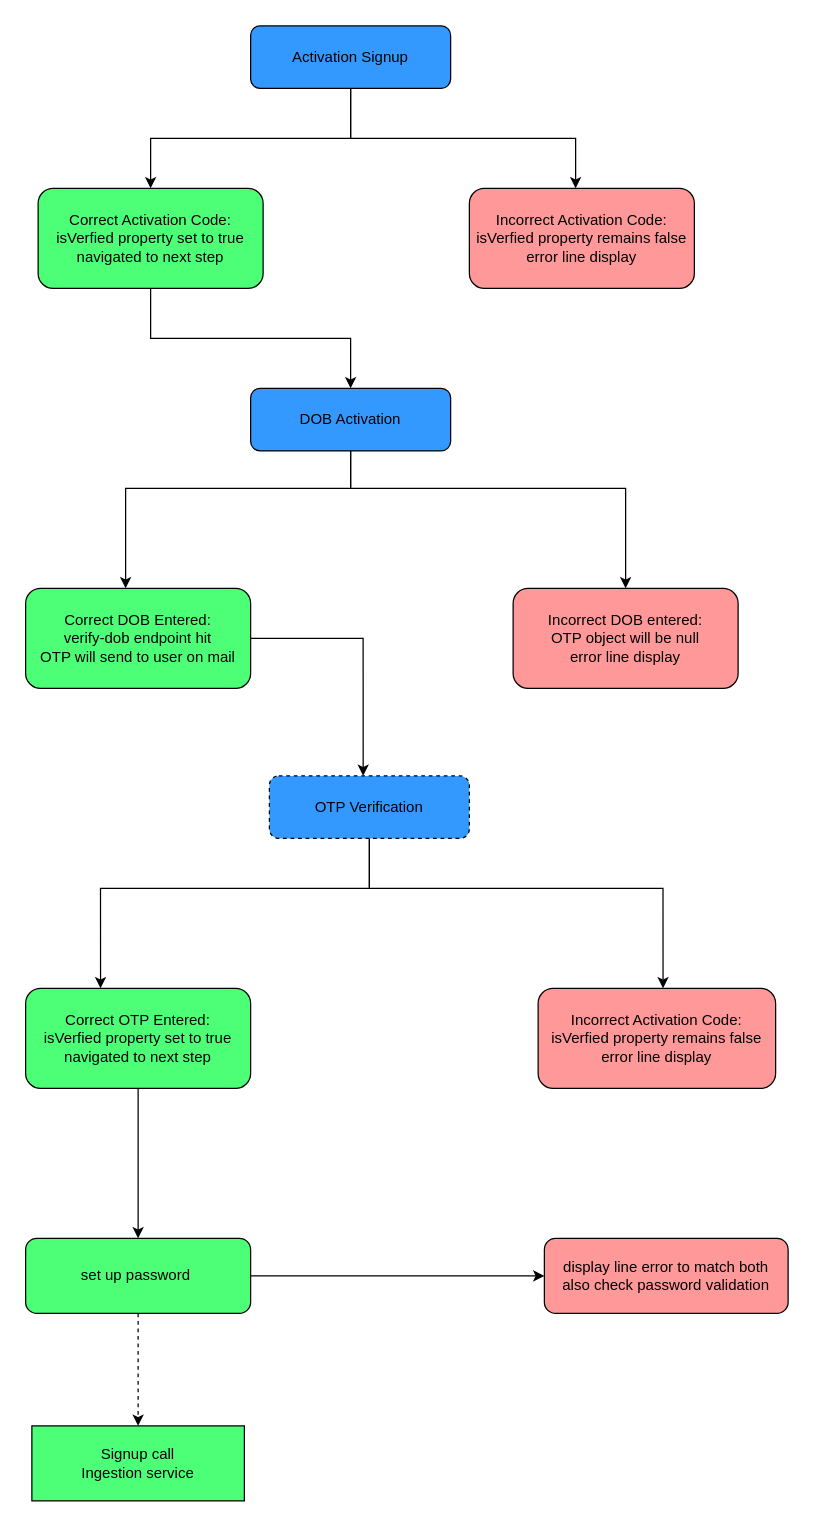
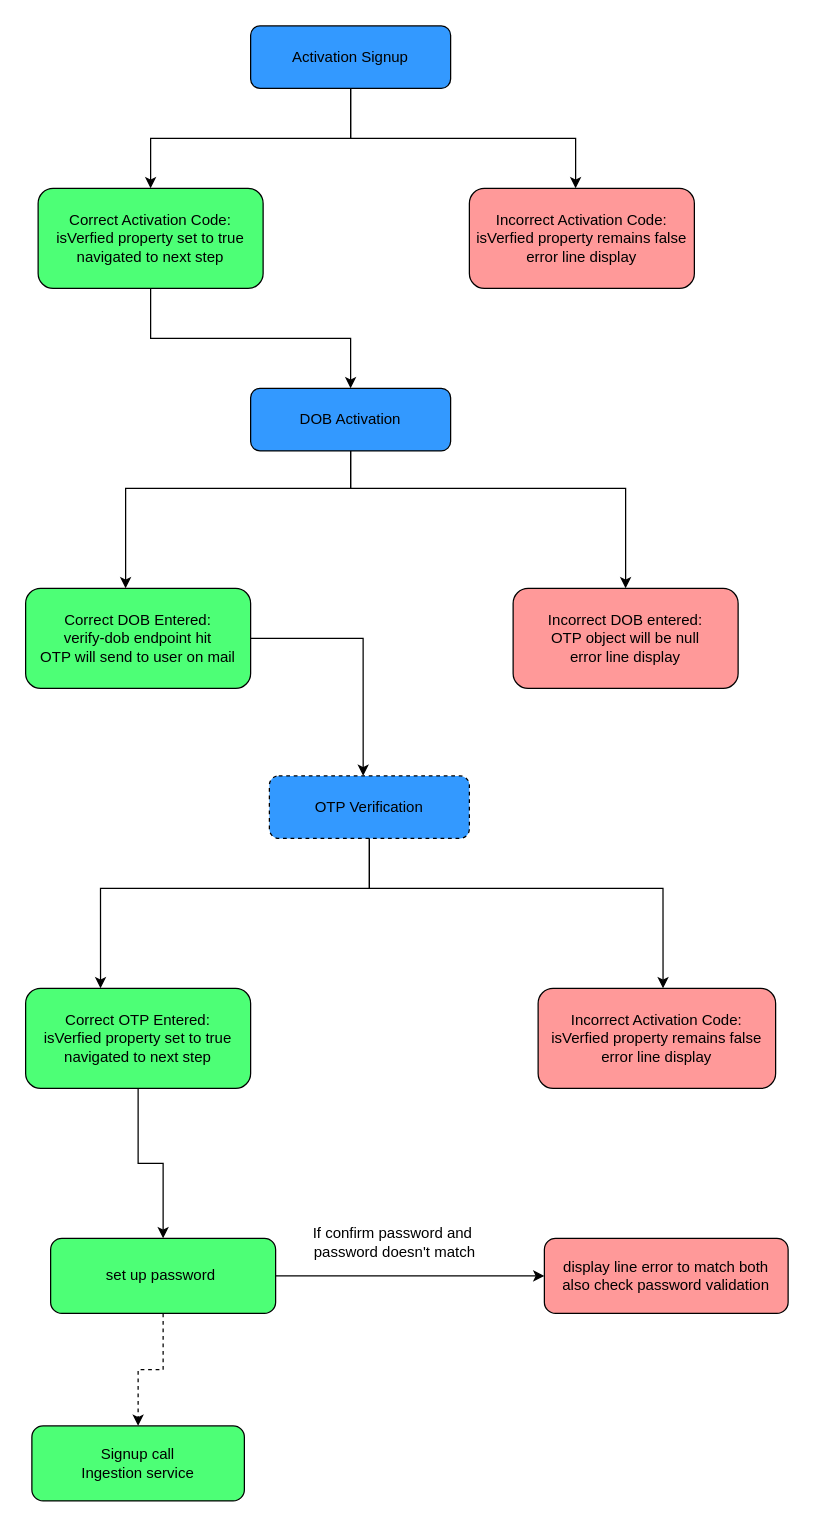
none -> (394, 1242)
(138, 1276) -> (163, 1276)
(138, 1463) -> (138, 1463)
